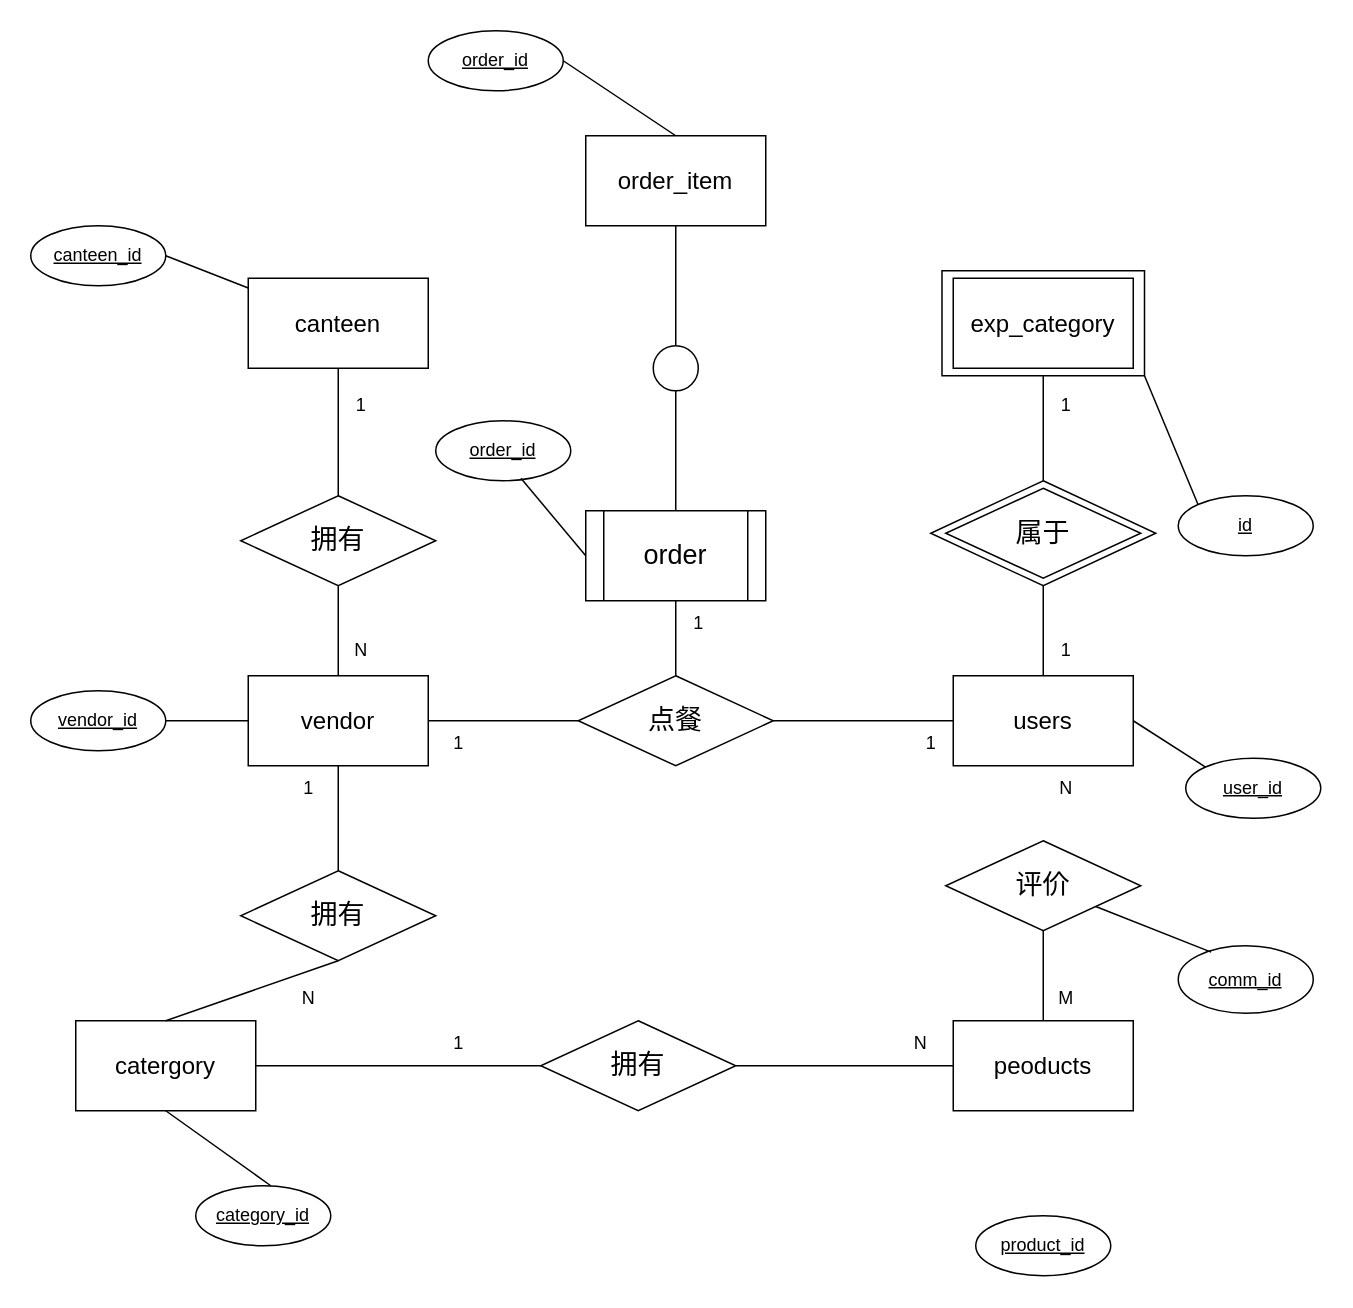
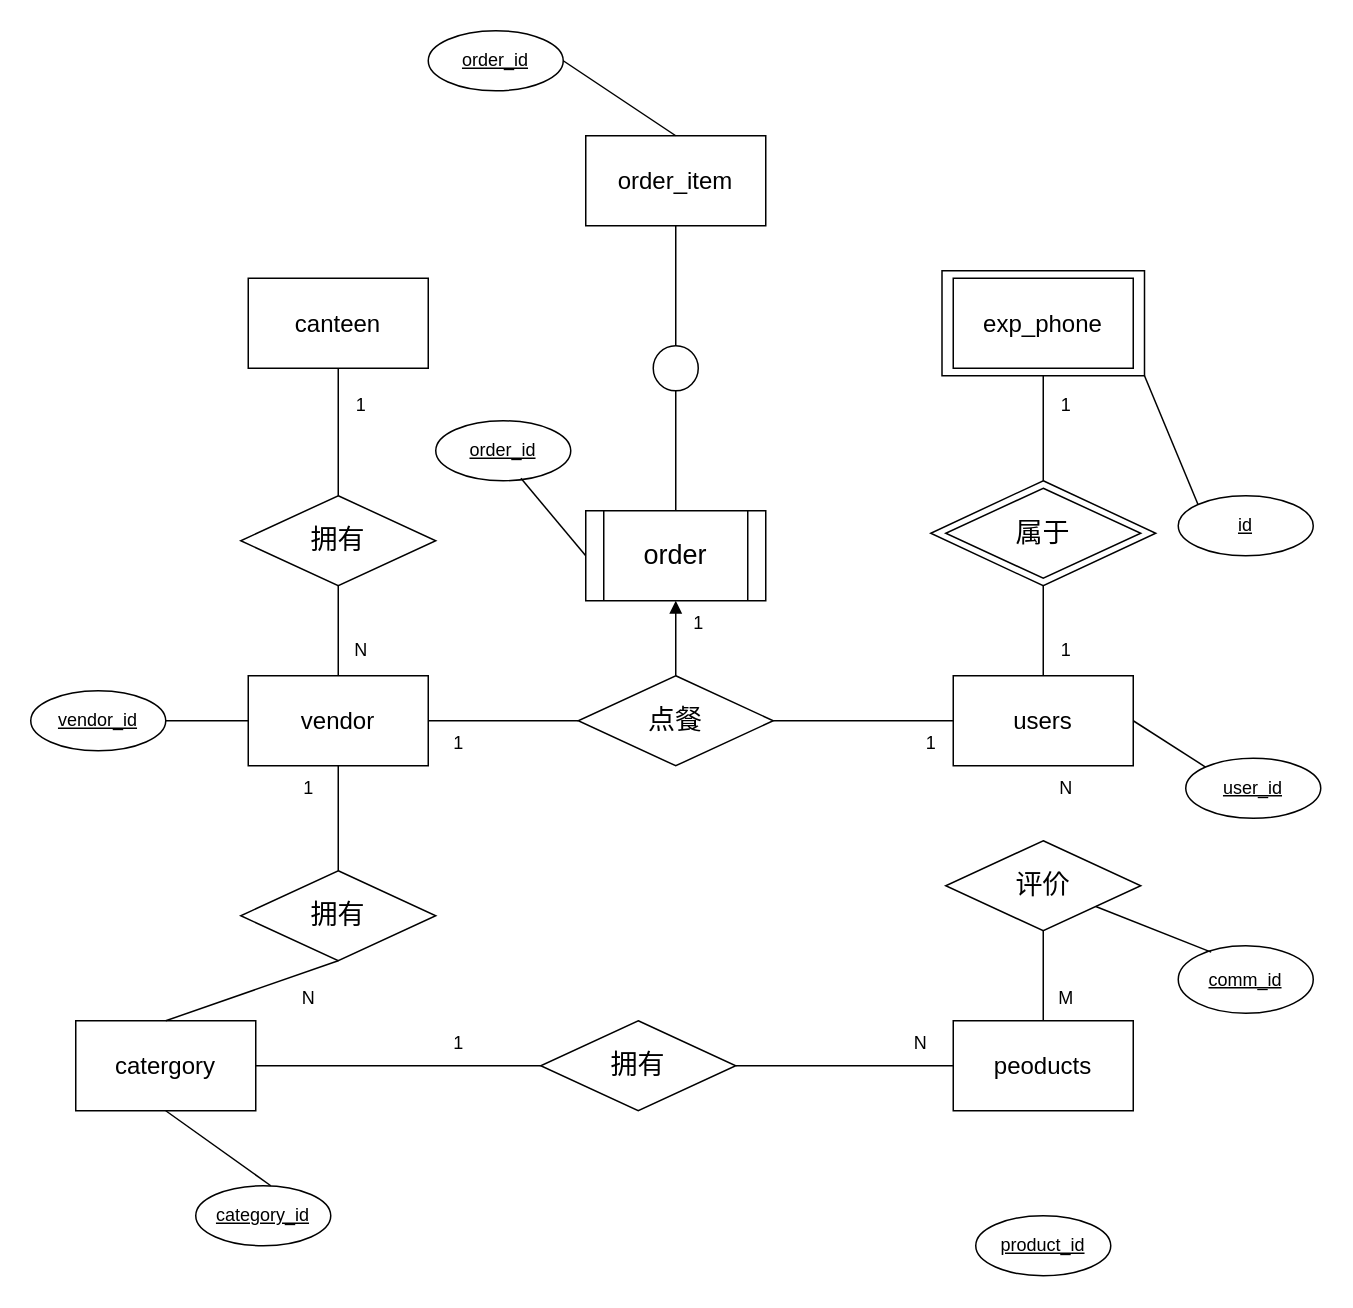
(98, 256) -> none
(207, 272) -> none
(1043, 323) -> (1043, 323)
(676, 608) -> (676, 614)
